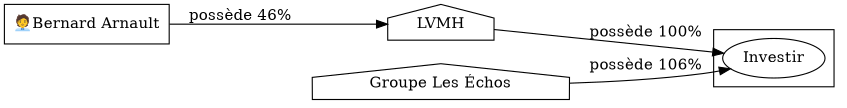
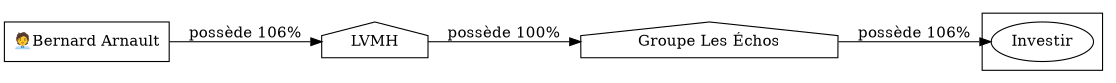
(241, 16) -> (246, 34)
(603, 41) -> (499, 42)
